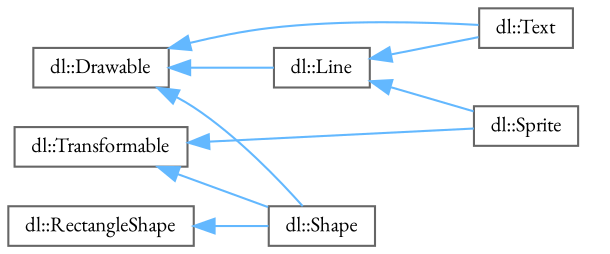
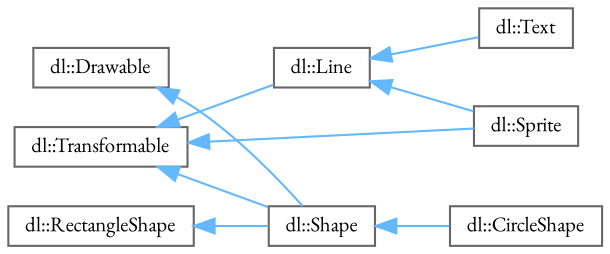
(333, 23) -> none
(232, 68) -> (226, 102)
none -> (526, 226)
